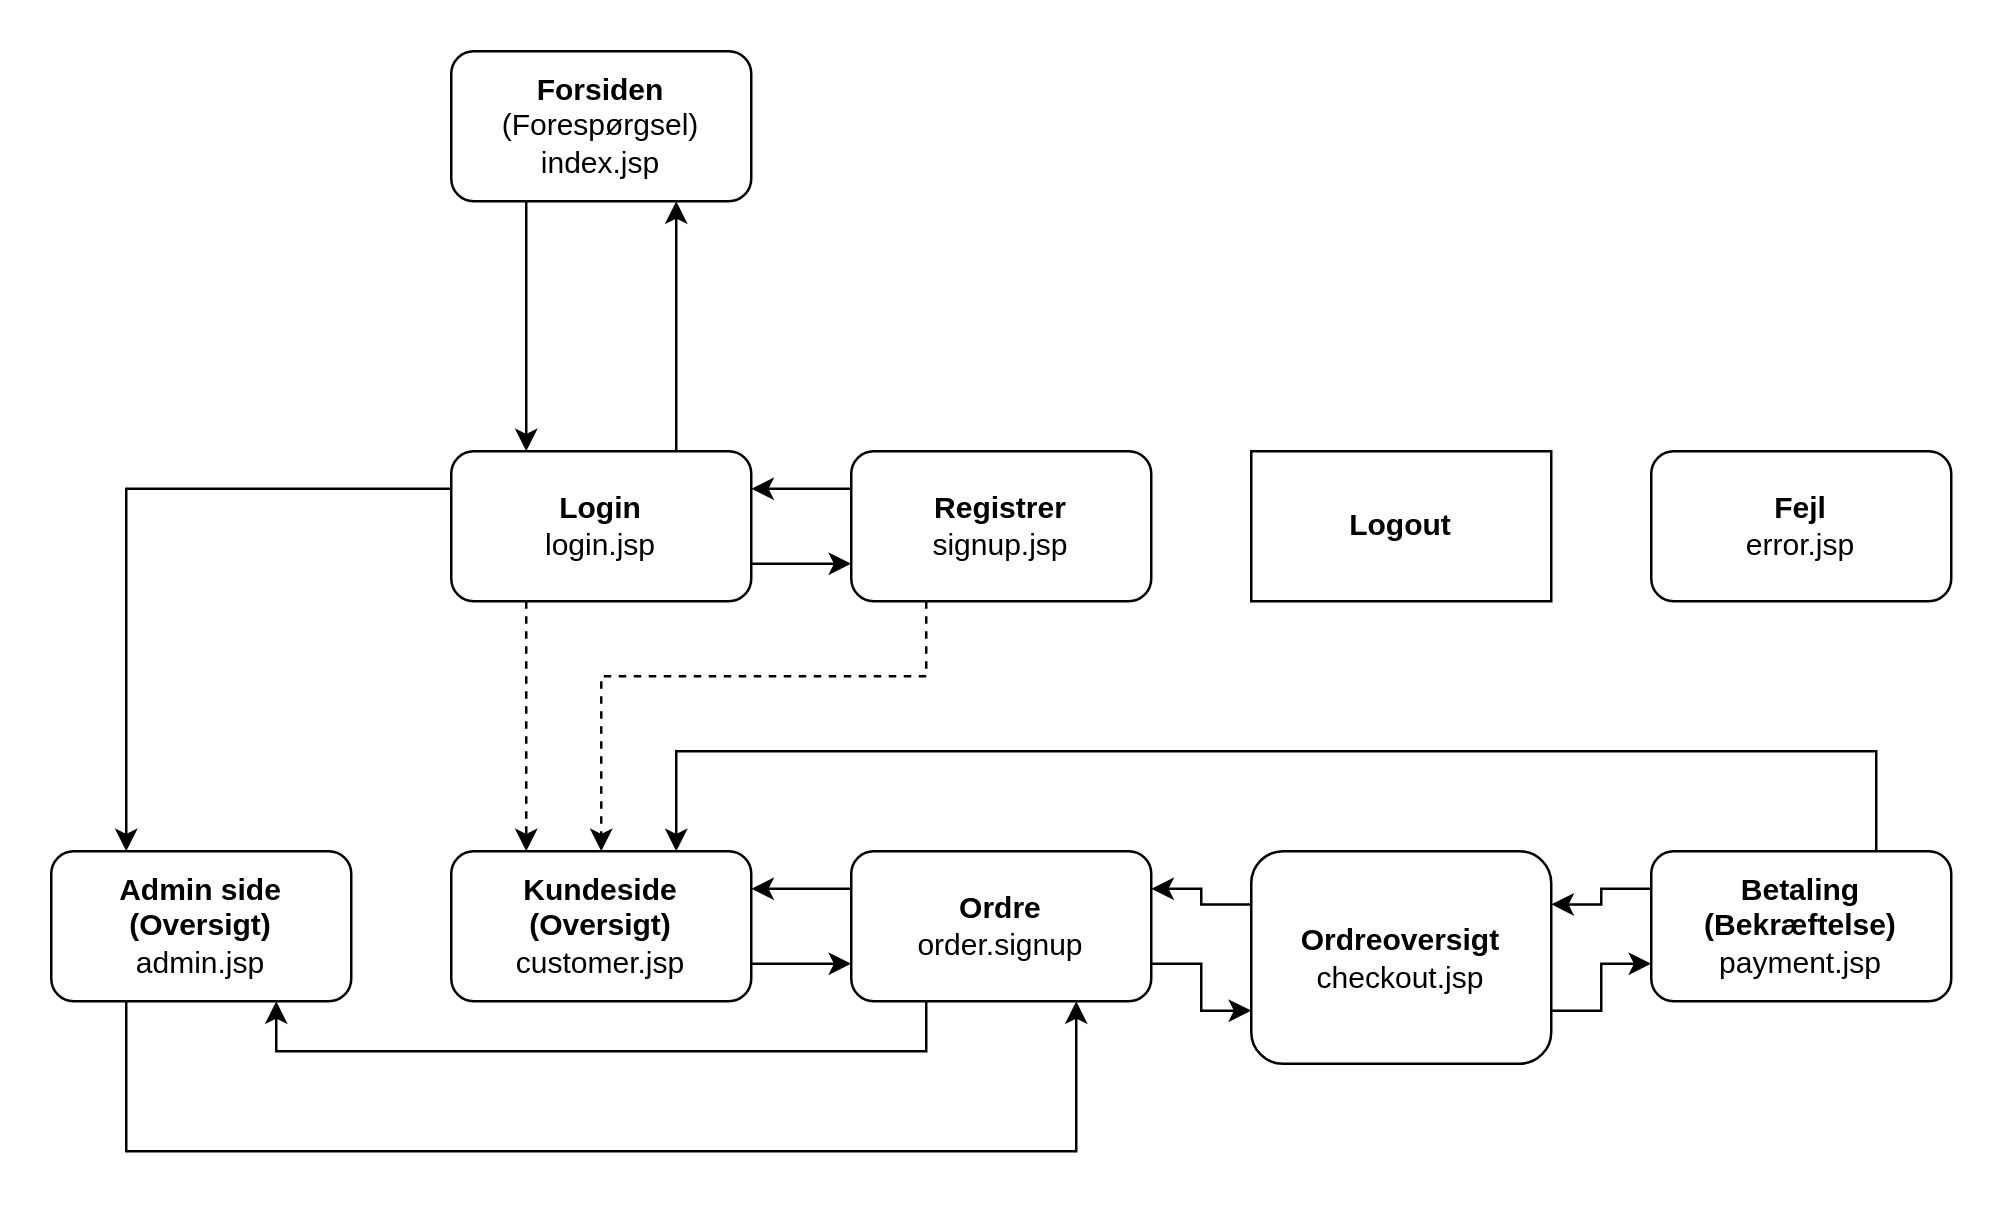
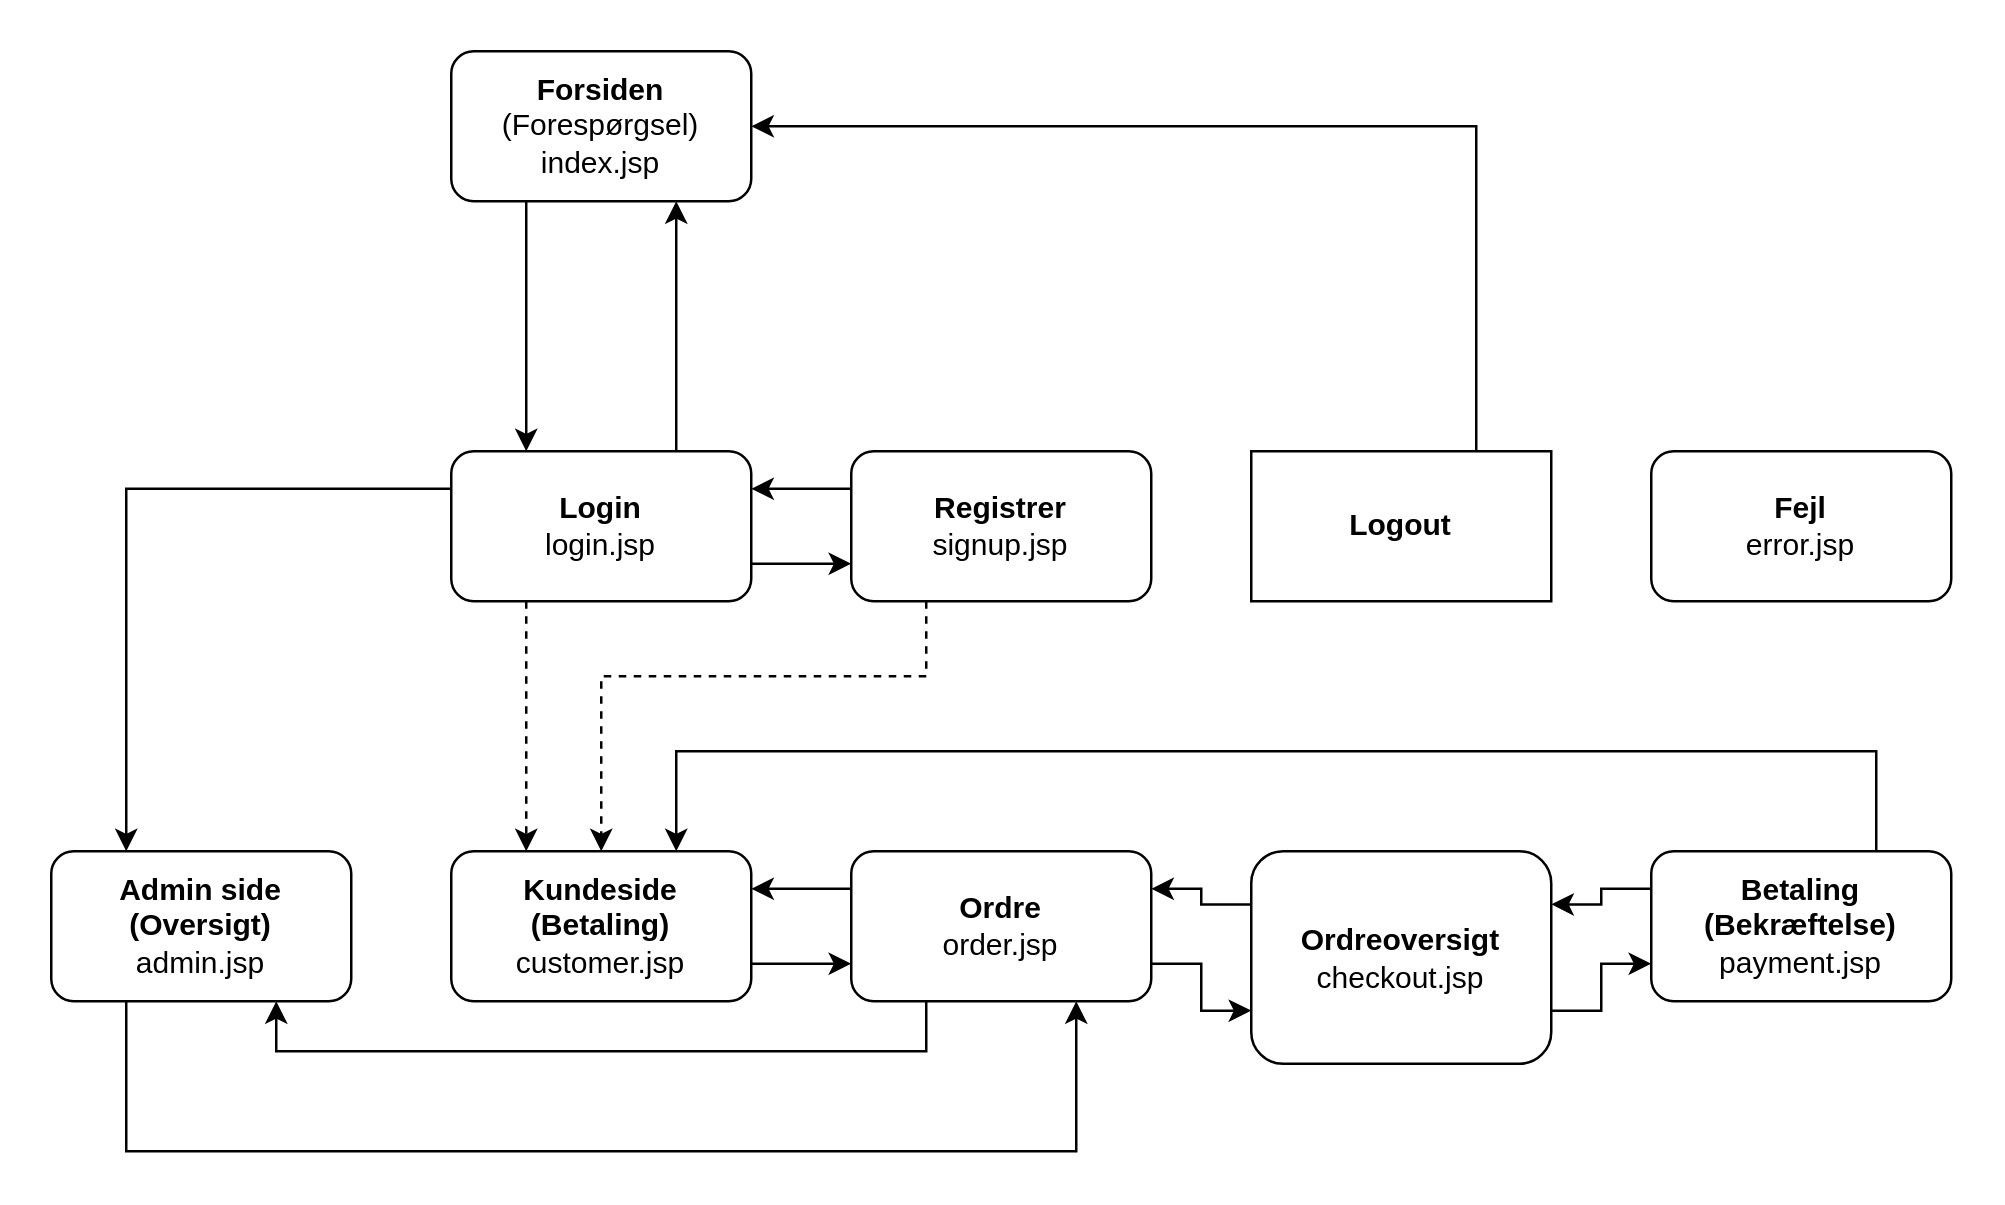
none -> (1284, 126)
(601, 926) -> (601, 926)
(1001, 926) -> (1001, 926)
